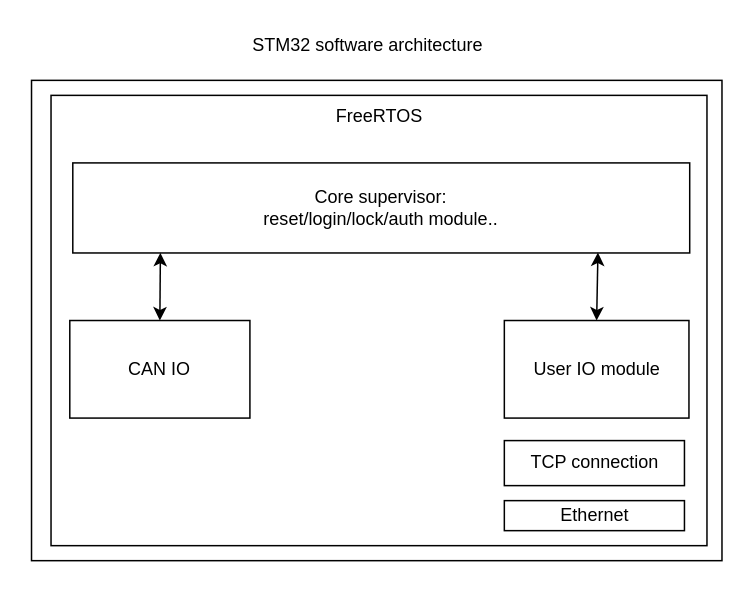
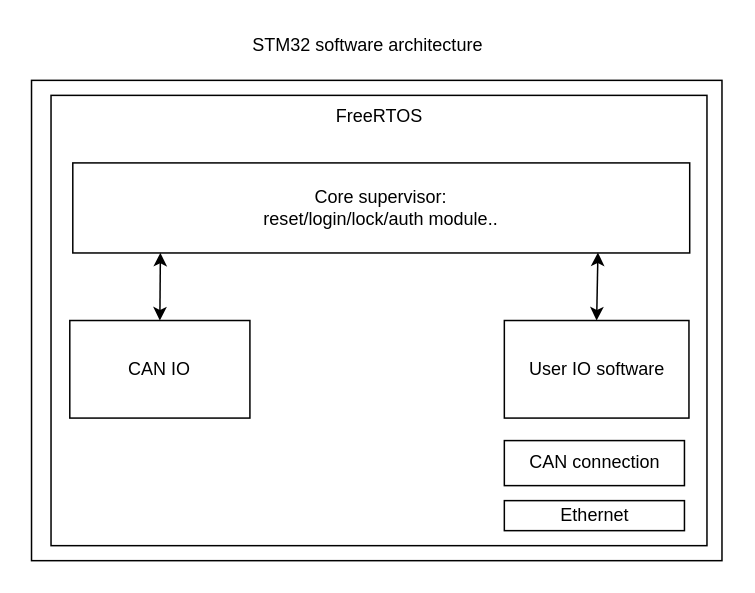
(597, 370) -> (597, 370)
(595, 463) -> (595, 463)
